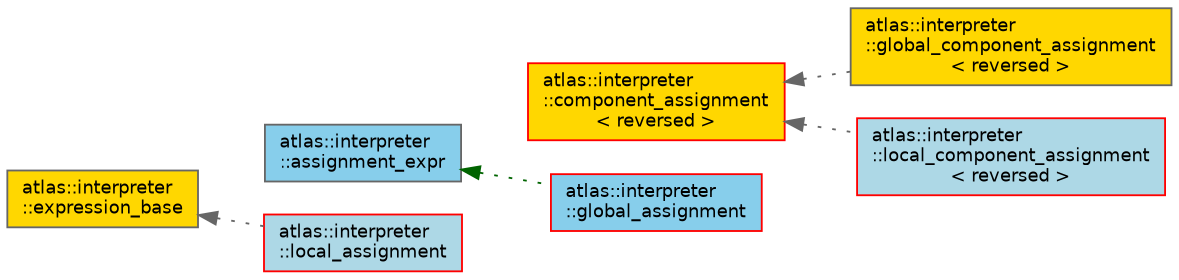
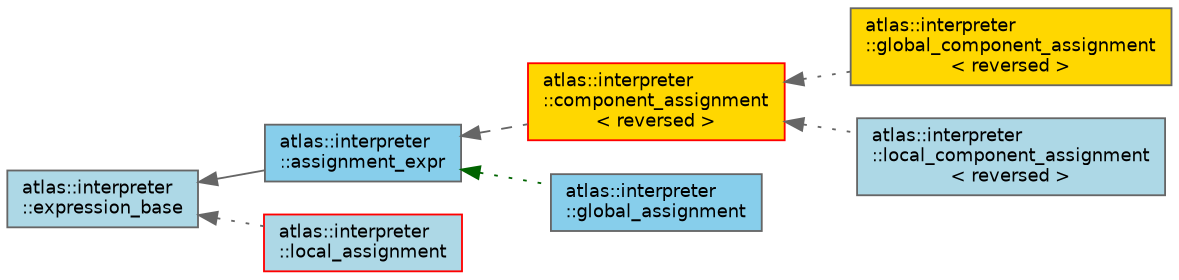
none -> (504, 129)
(1011, 157) -> (1011, 157)
none -> (241, 175)
(103, 199) -> (103, 199)
(656, 203) -> (656, 203)
